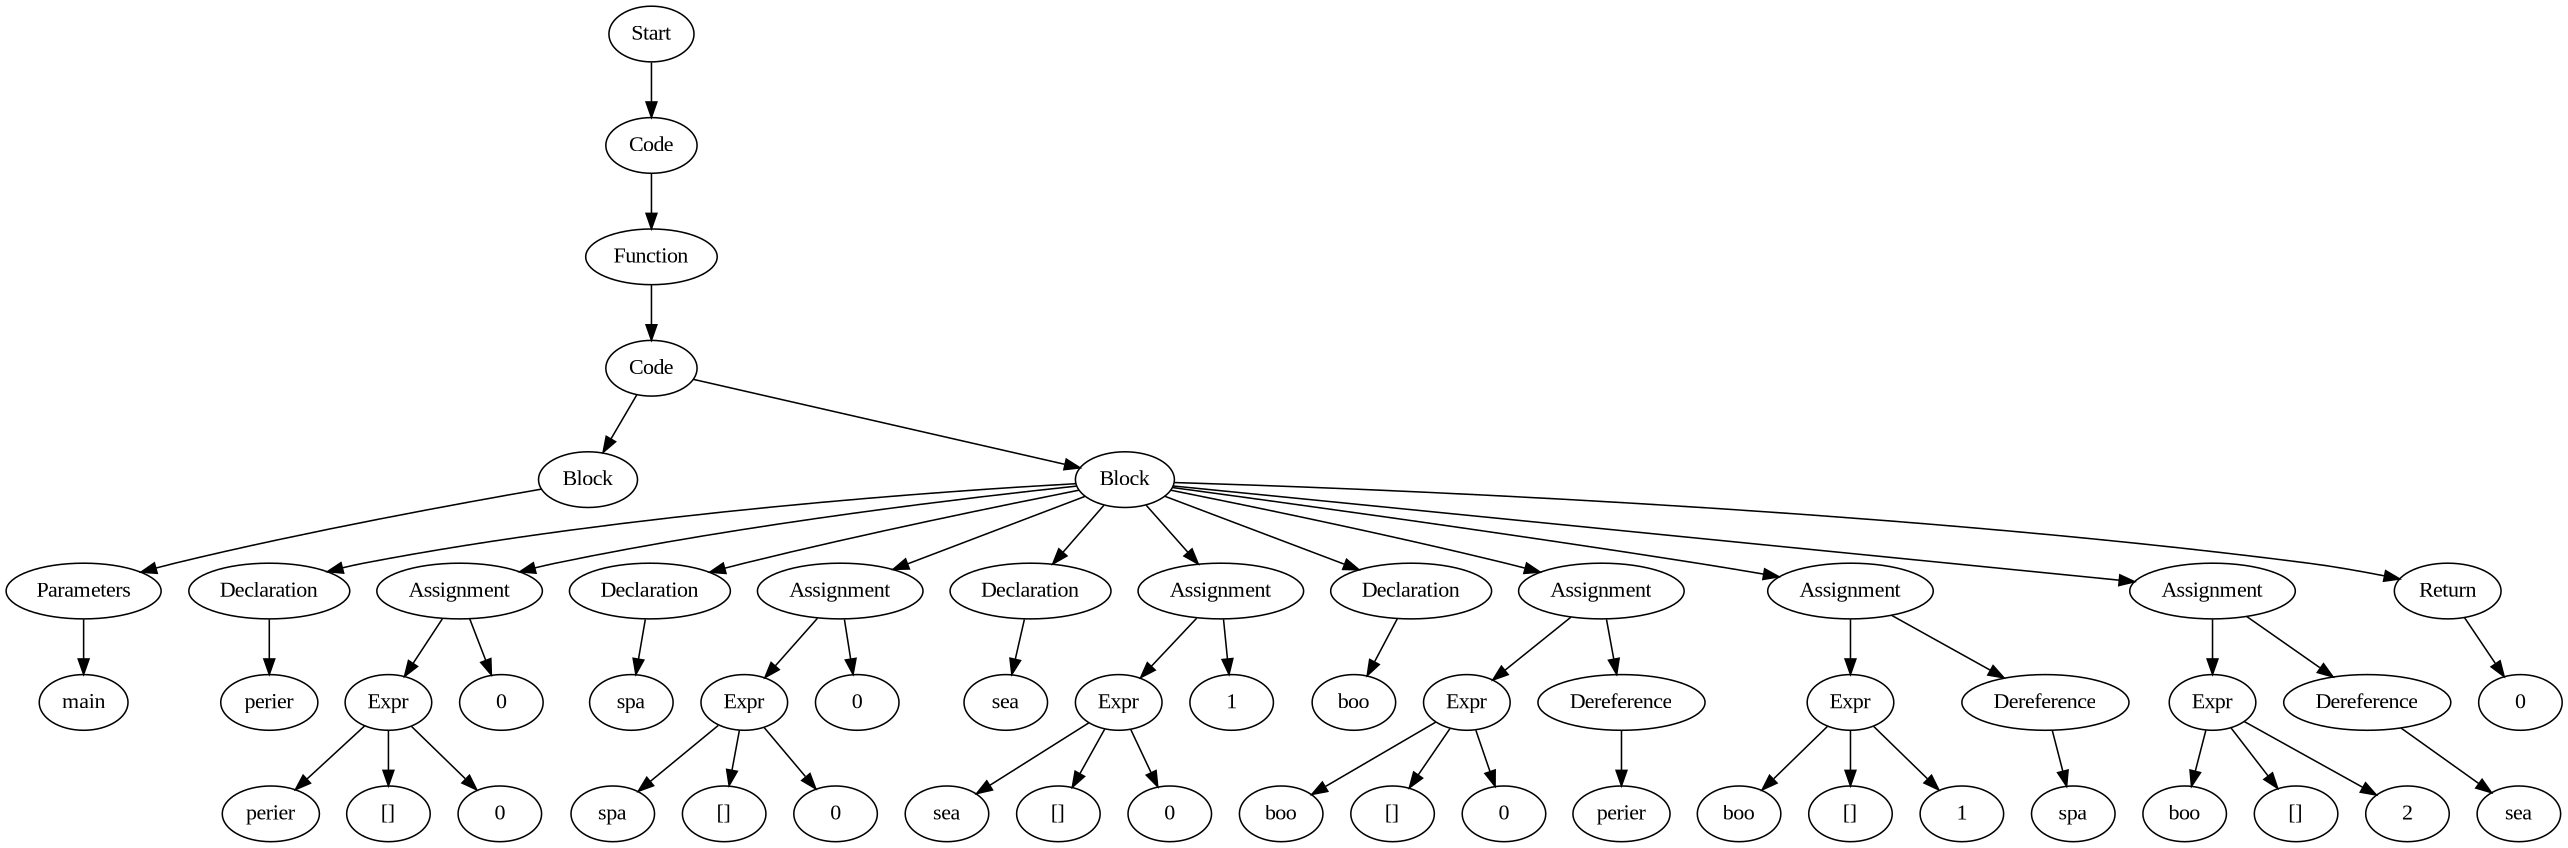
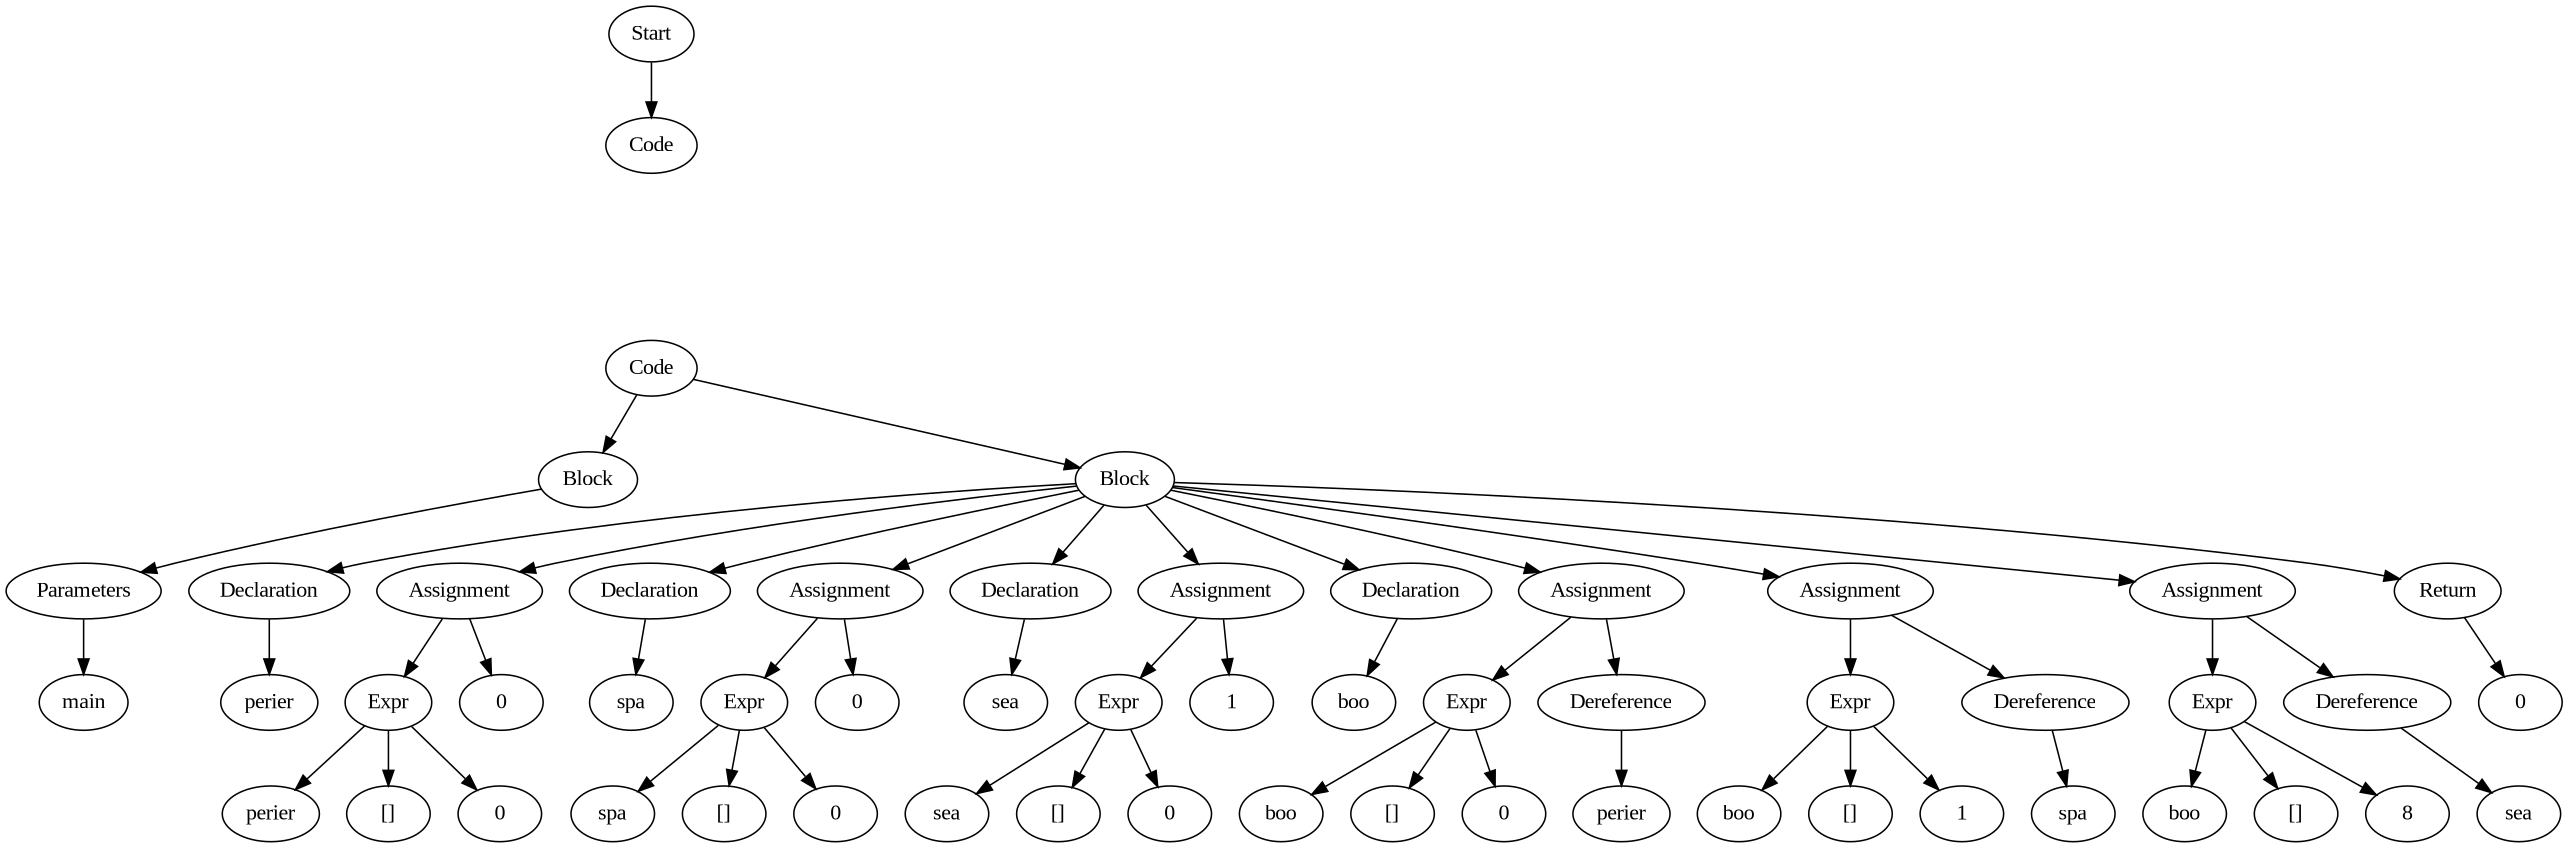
(651, 257) -> none
(2407, 814) -> (2407, 814)
